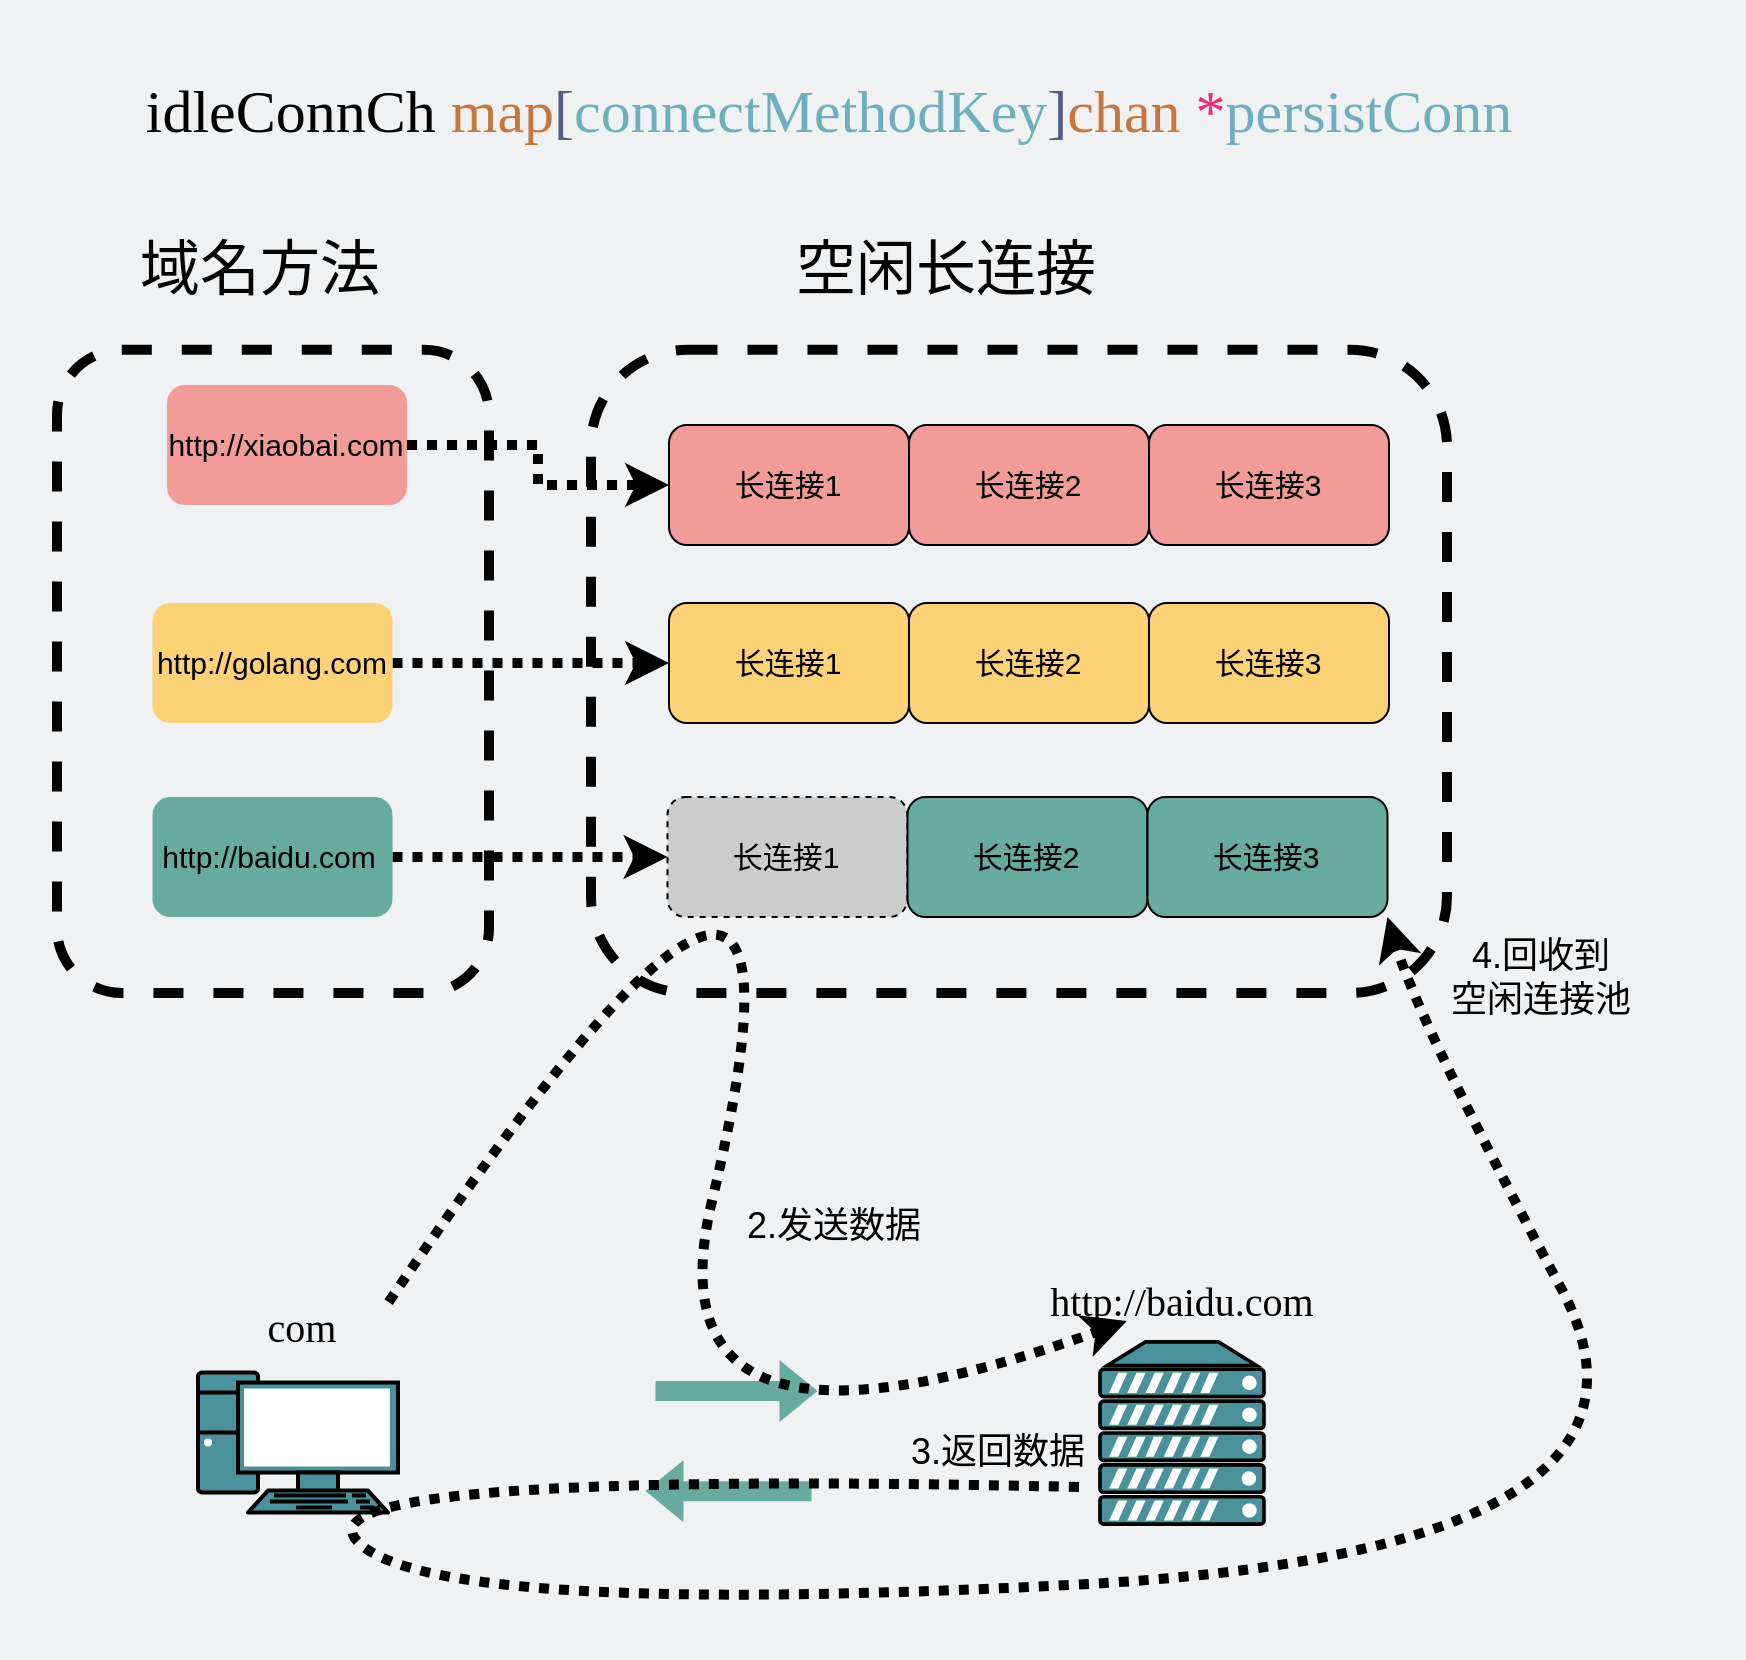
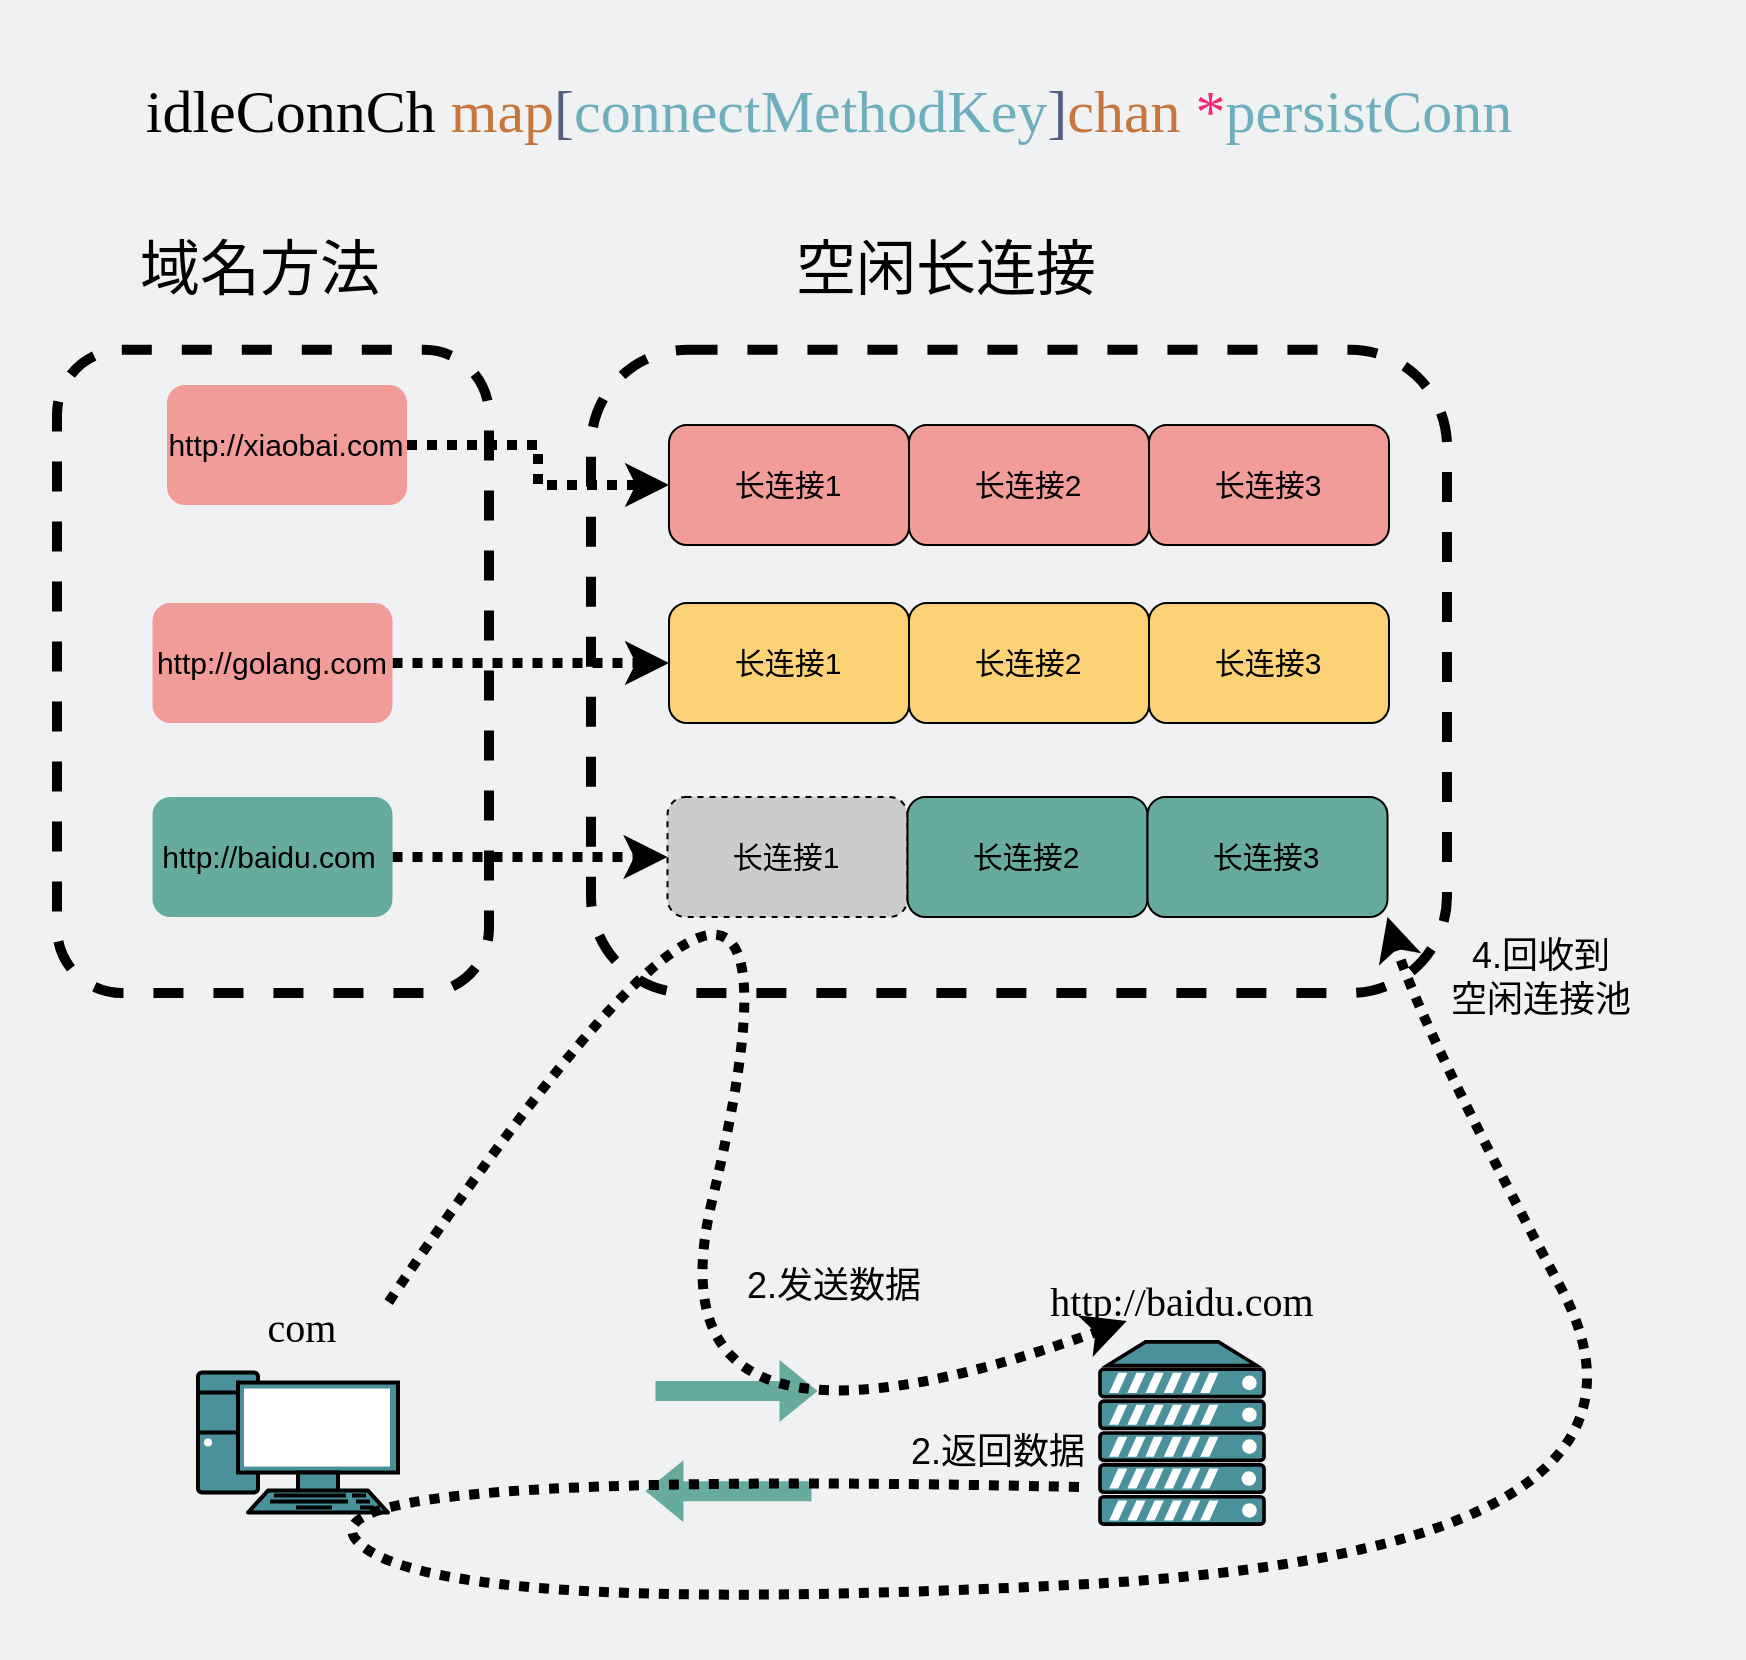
(273, 663) -> (273, 663)
(835, 1227) -> (835, 1287)
(999, 1453) -> (999, 1453)
